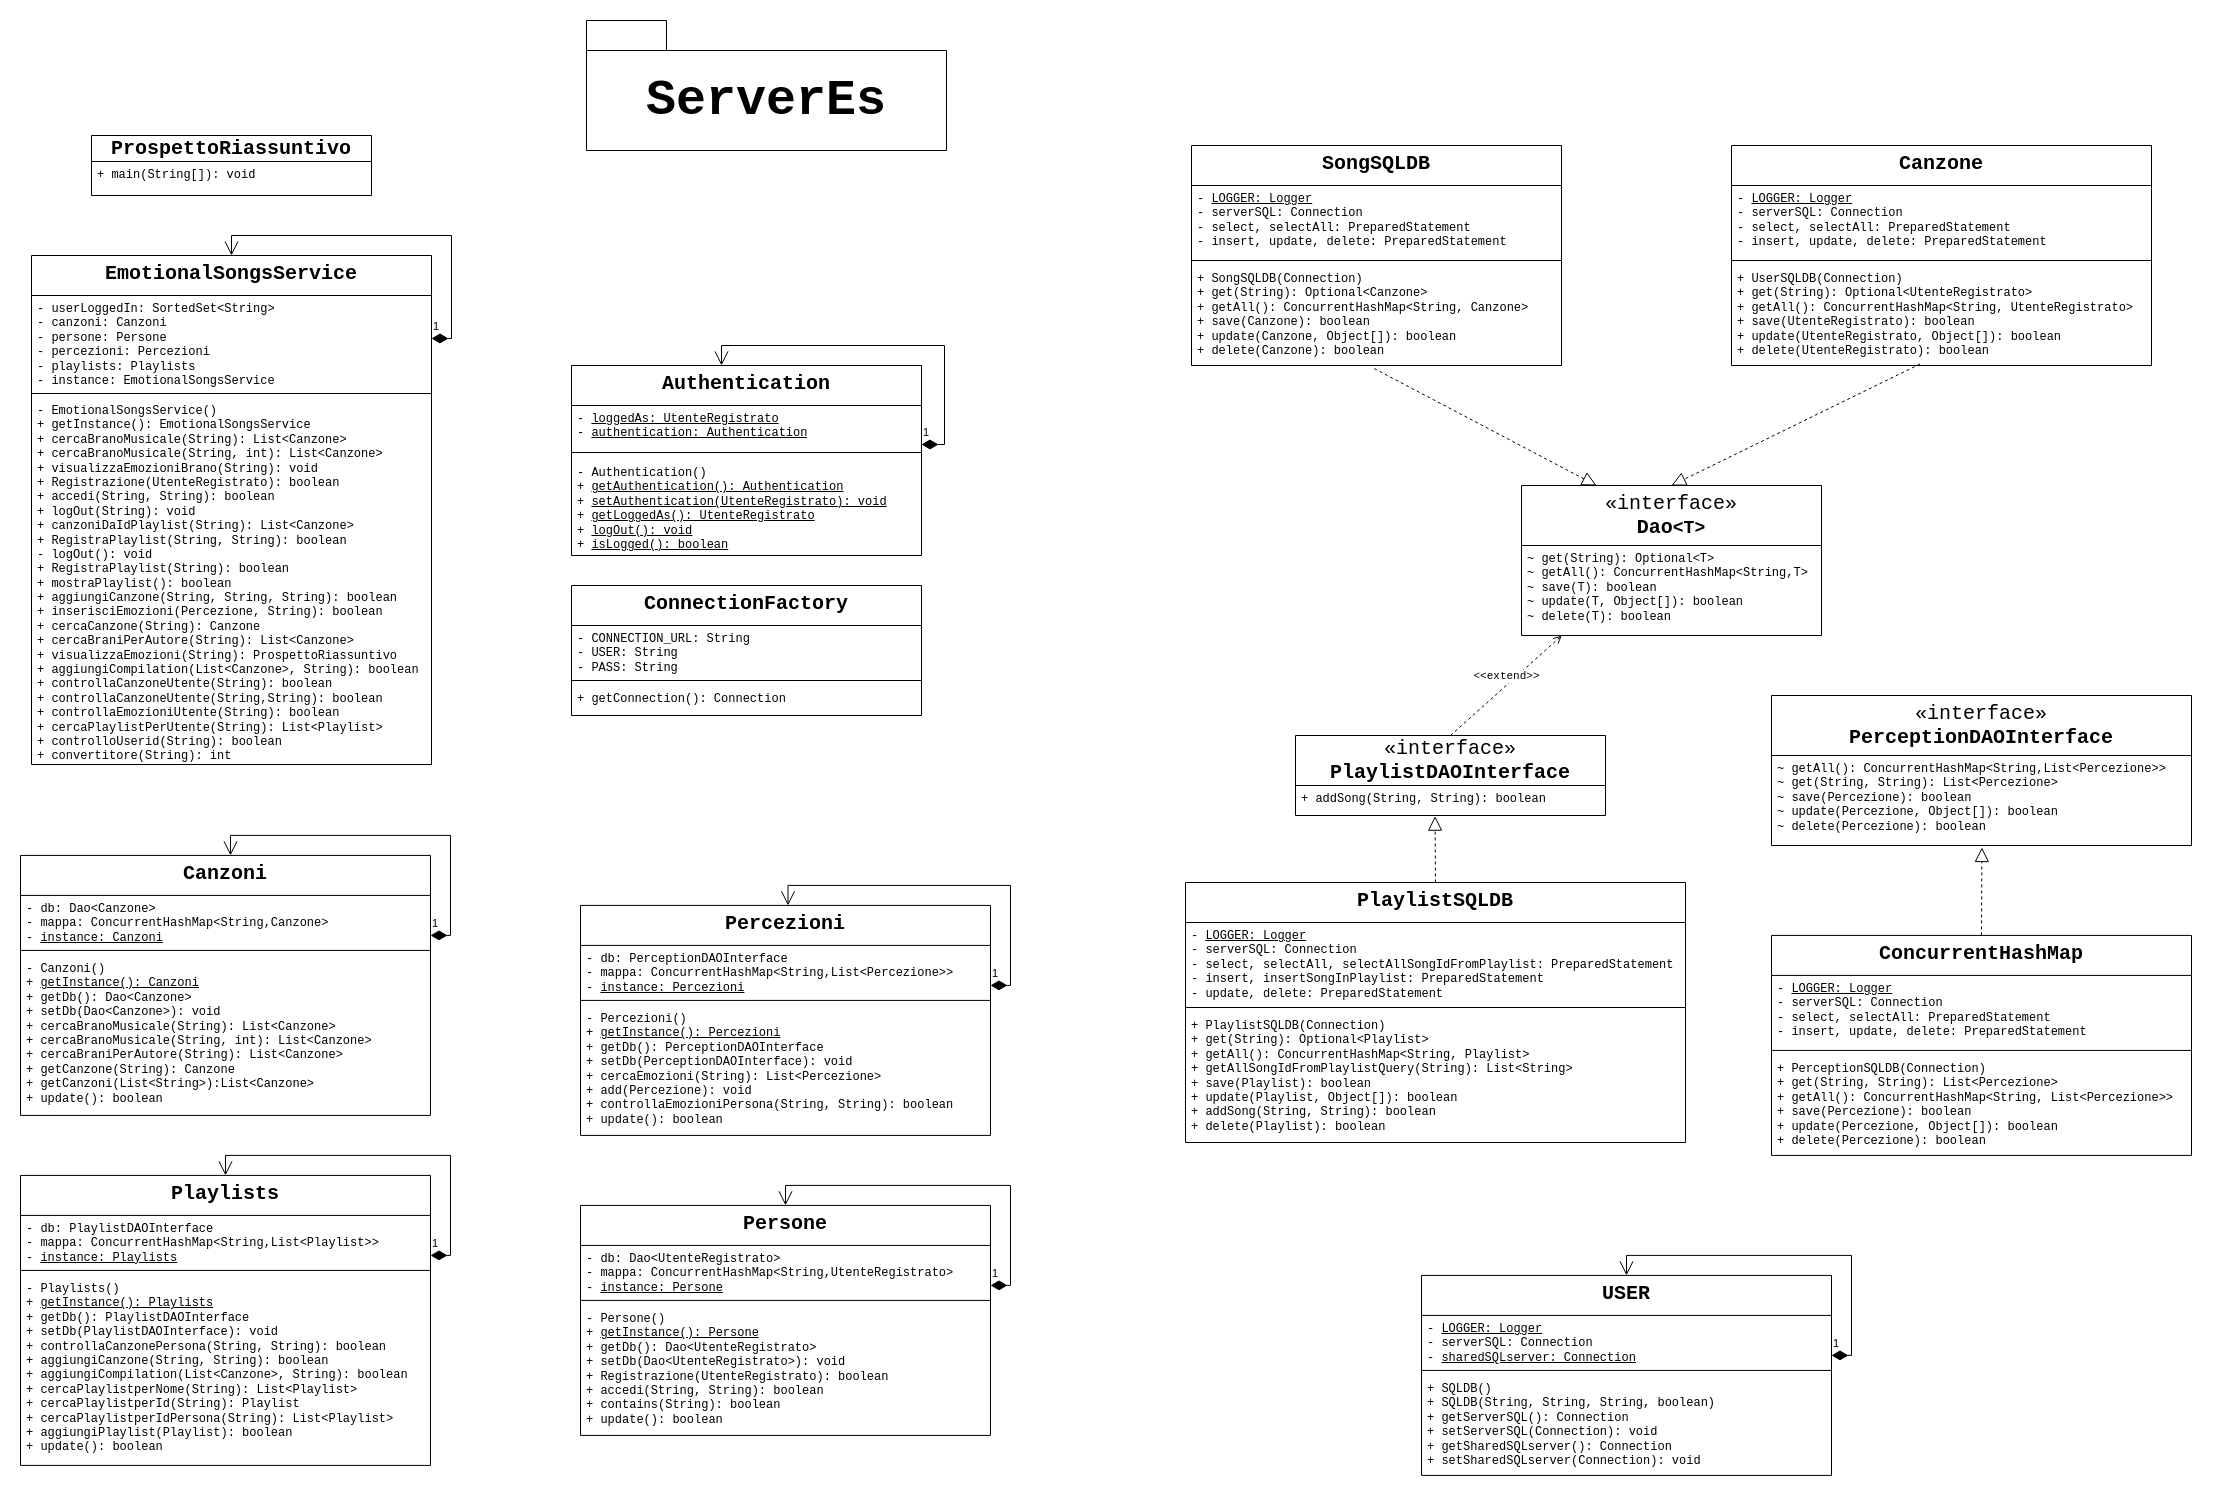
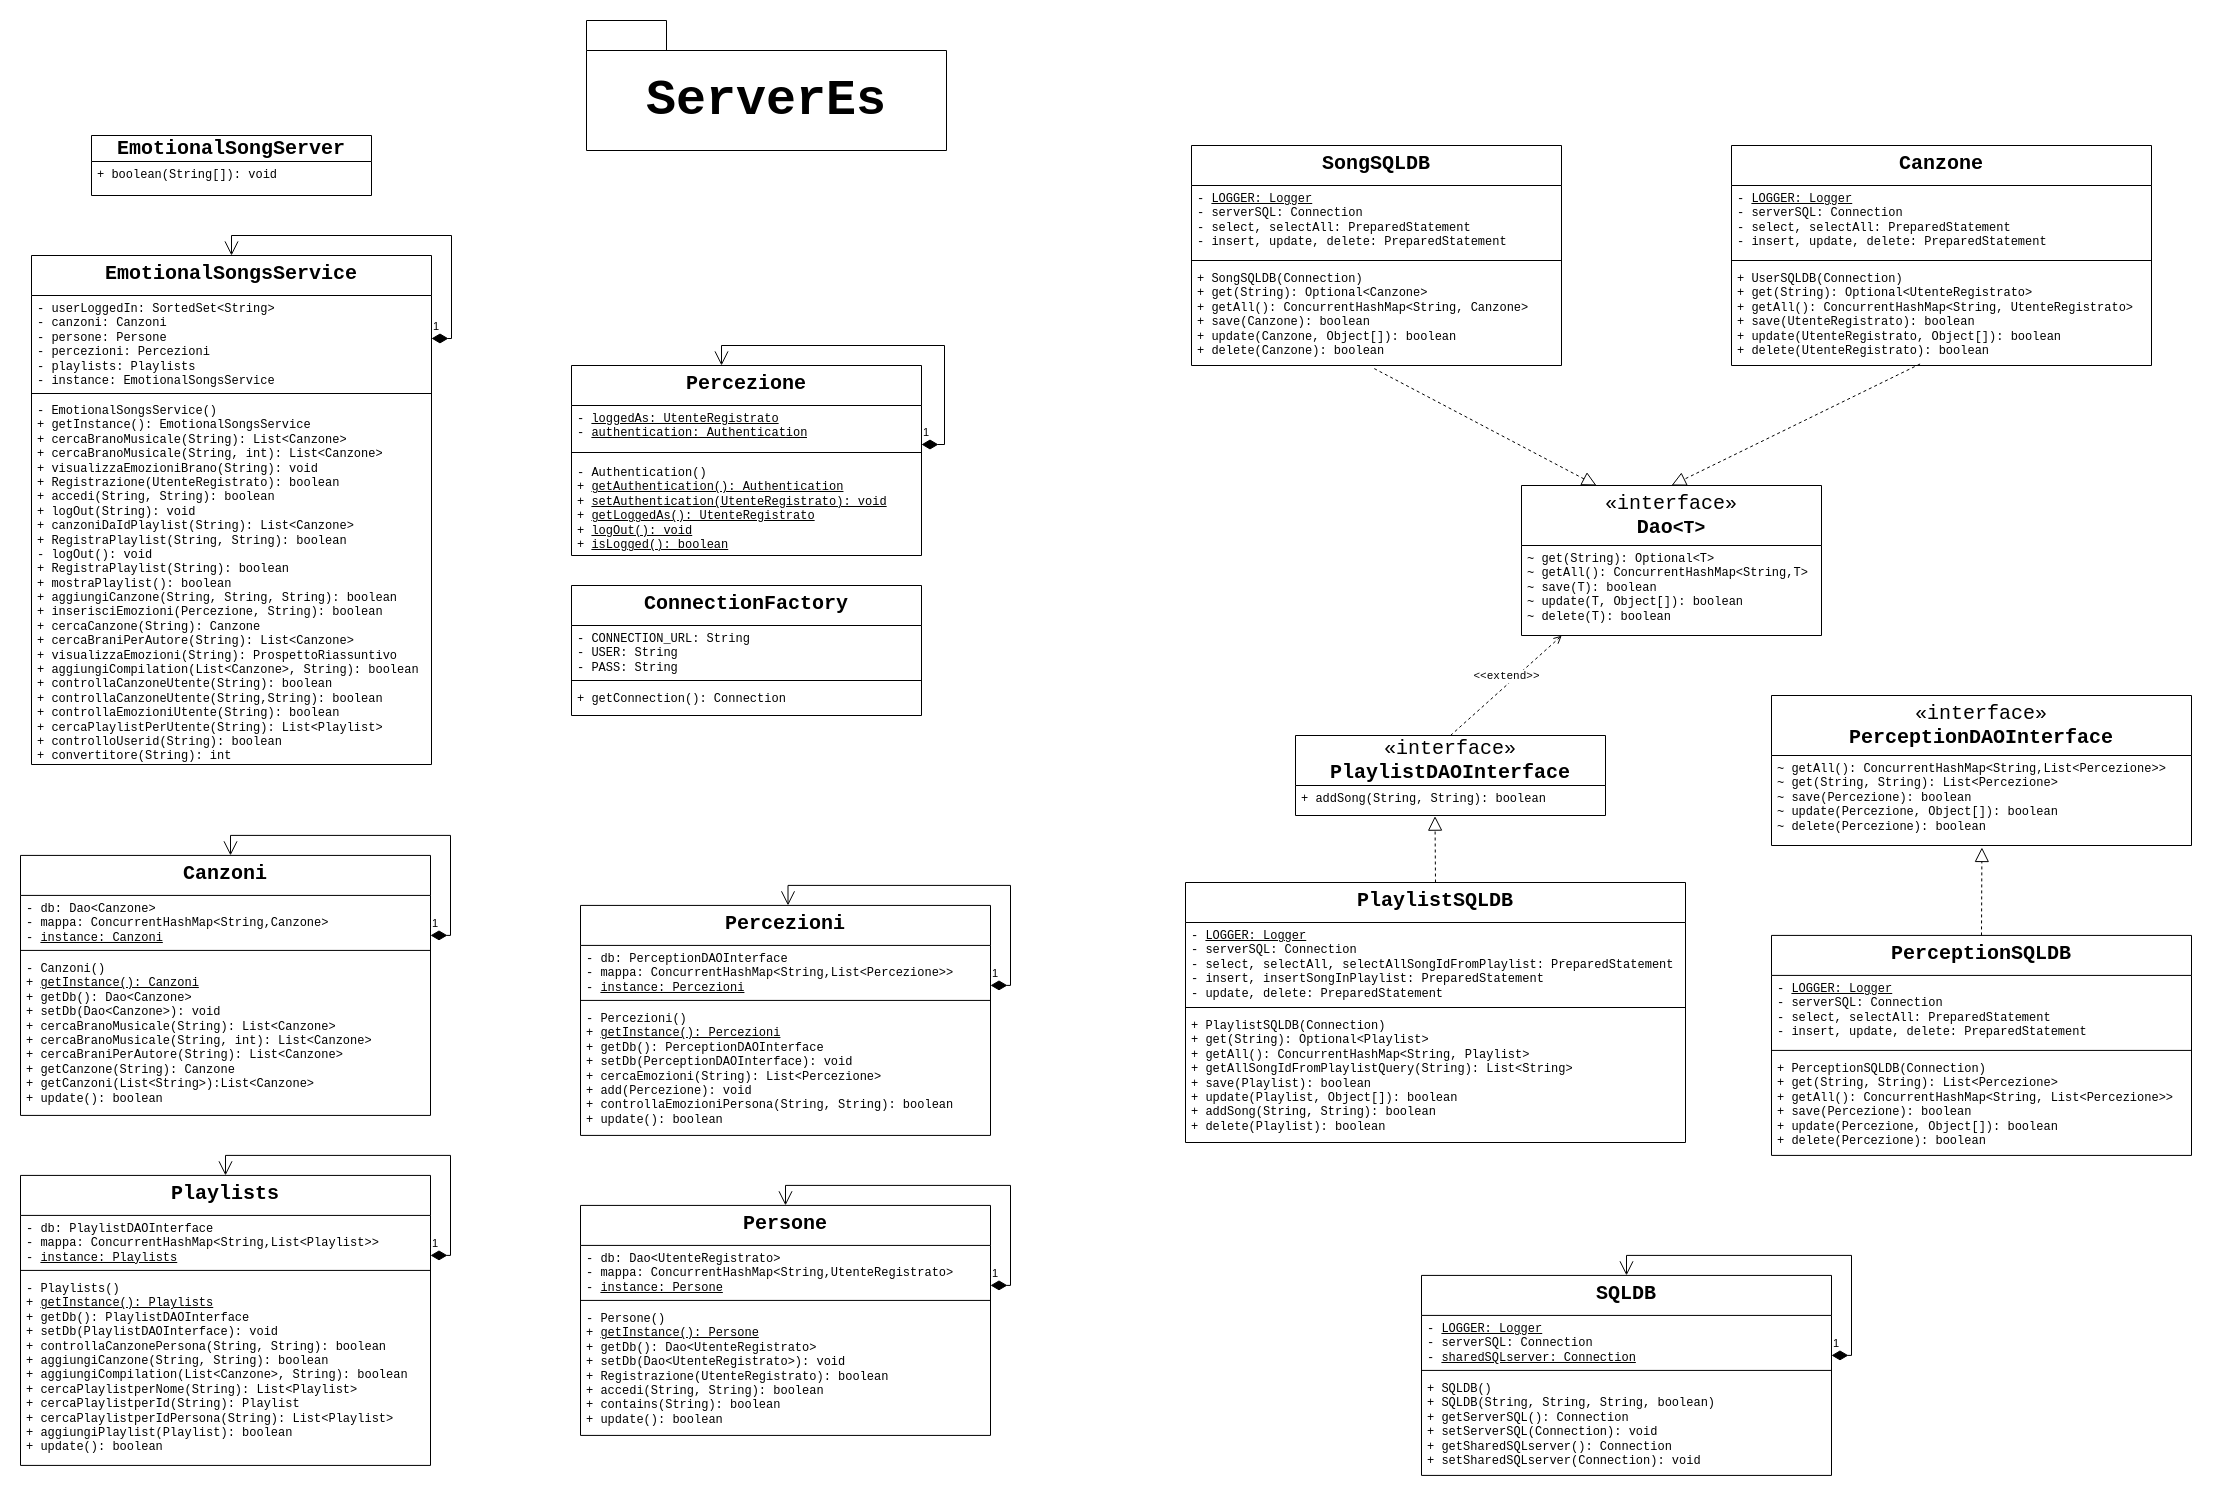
(232, 149) -> (232, 149)
(162, 176) -> (172, 176)
(747, 380) -> (747, 380)
(1982, 950) -> (1982, 950)
(1627, 1290) -> (1627, 1290)
